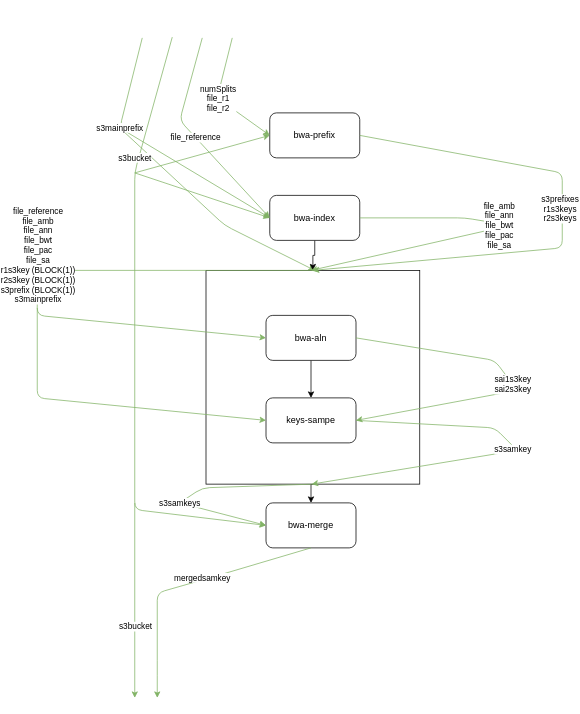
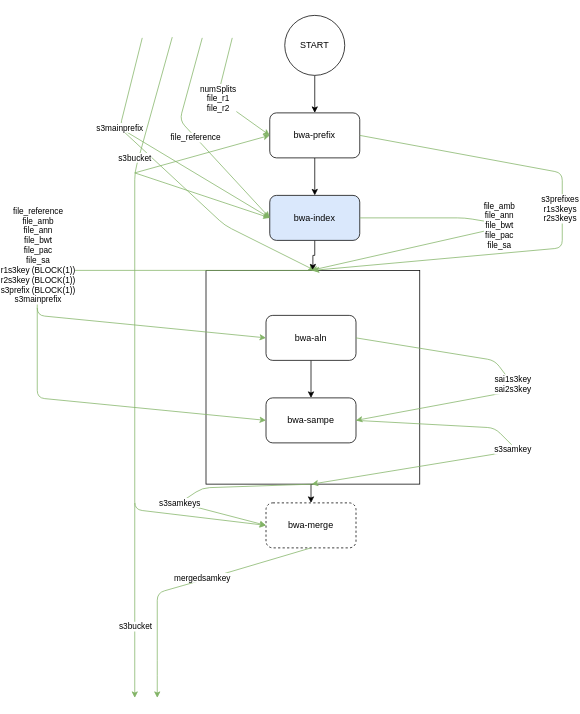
none -> (315, 45)
none -> (315, 92)
none -> (315, 174)
(315, 218) -> (315, 218)
(311, 420) -> (311, 420)
(311, 525) -> (311, 525)
